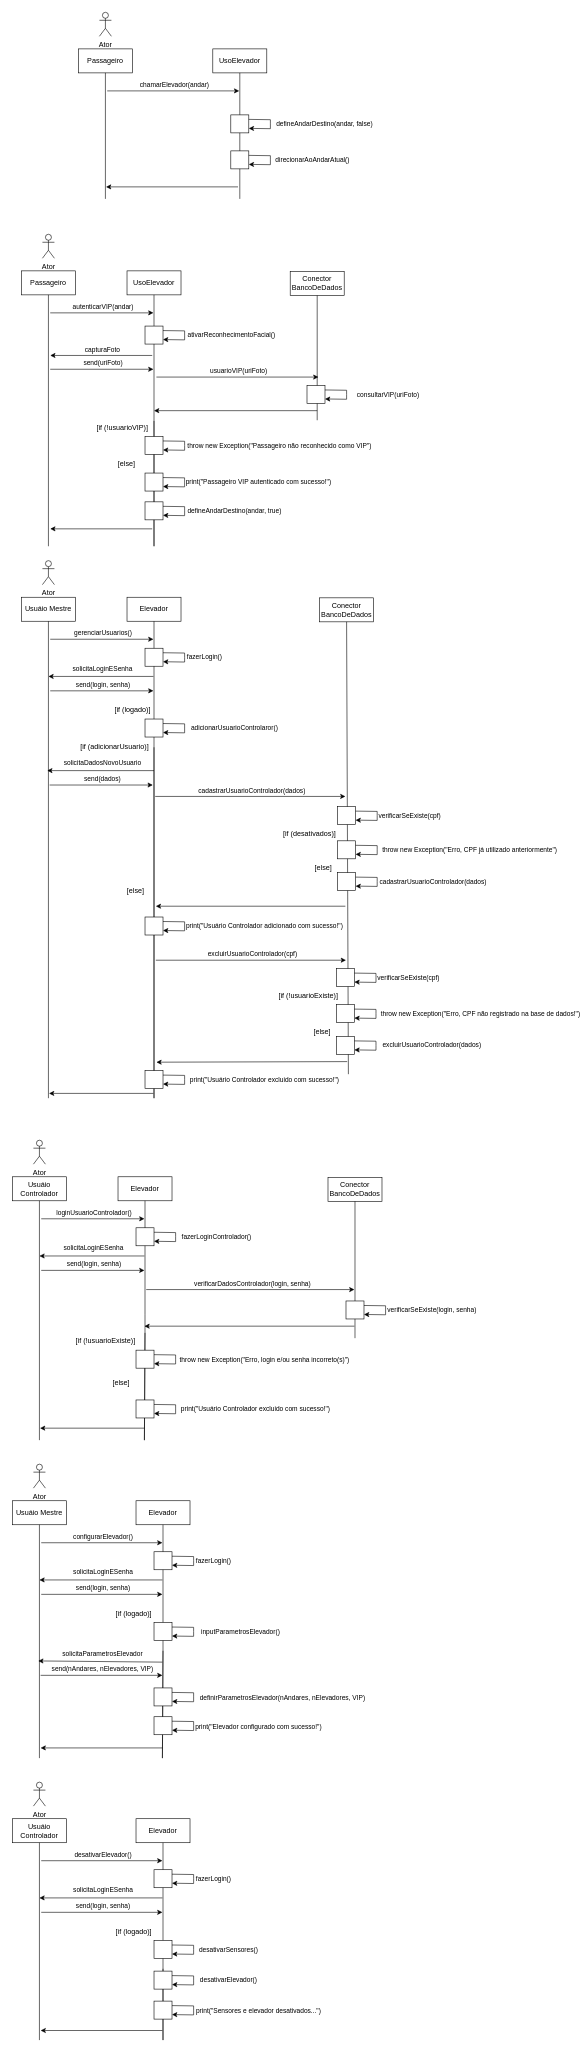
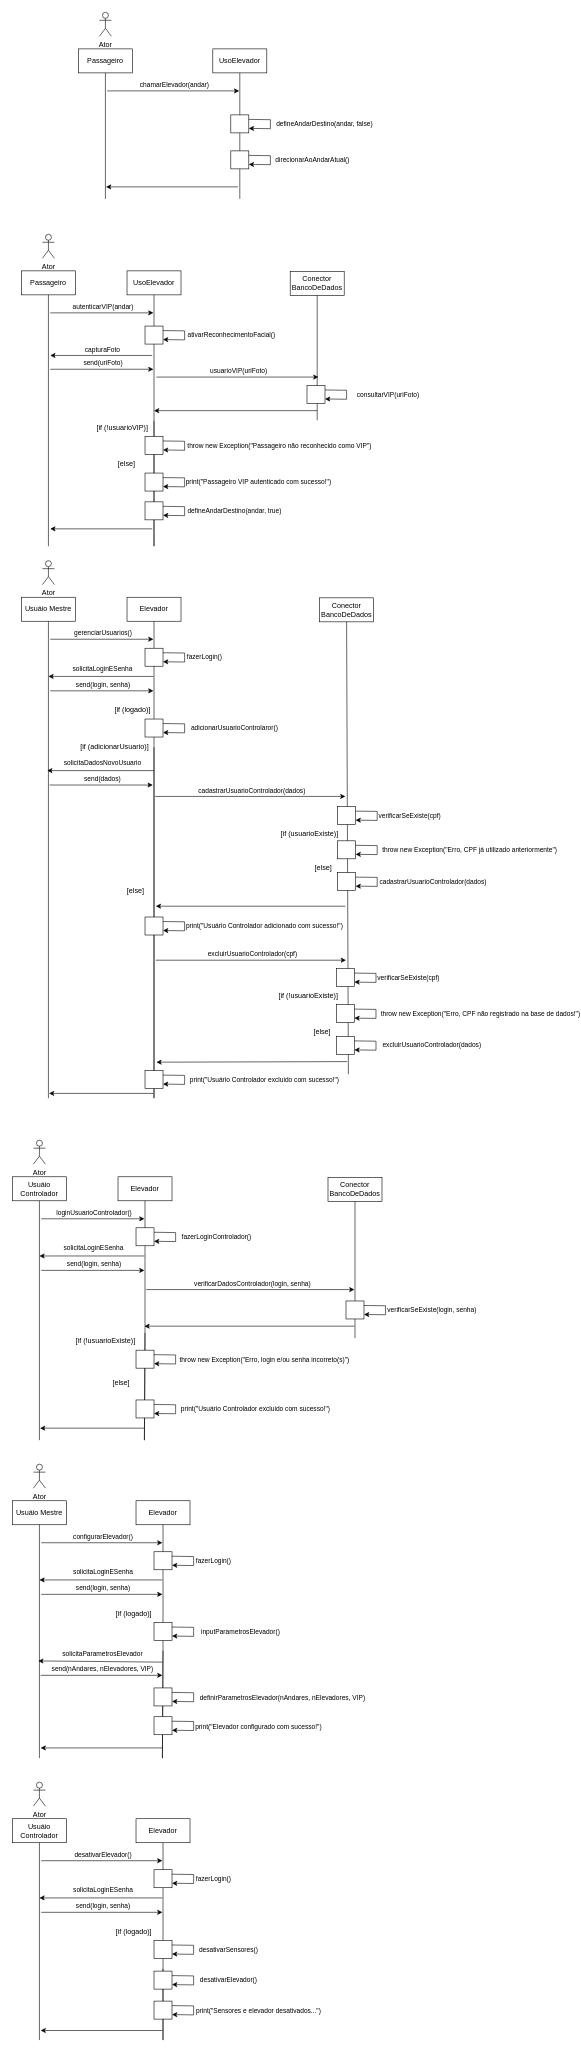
(310, 834) -> (310, 834)
